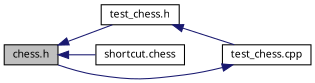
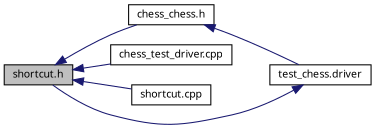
(140, 15) -> (171, 15)
(31, 55) -> (38, 75)
(140, 55) -> (171, 95)
none -> (171, 55)
(267, 55) -> (320, 75)
